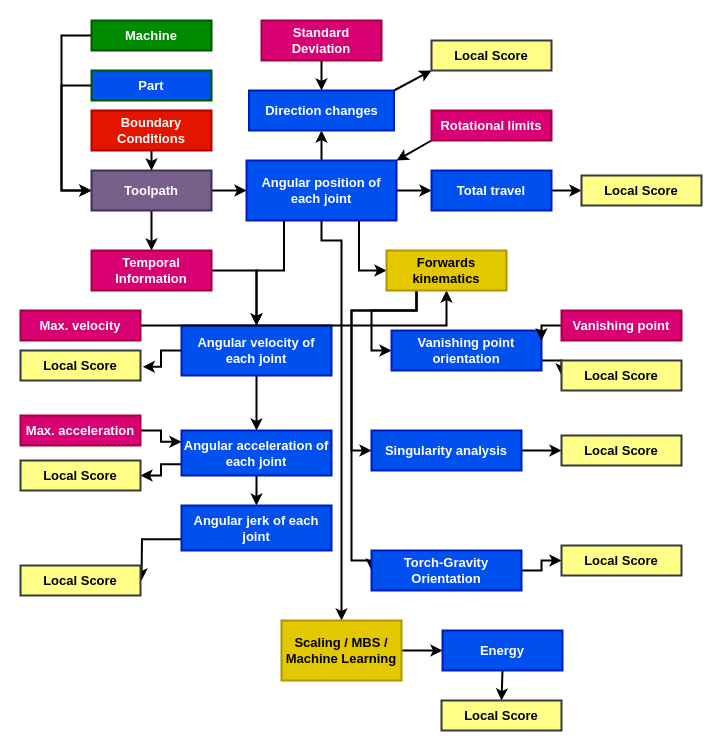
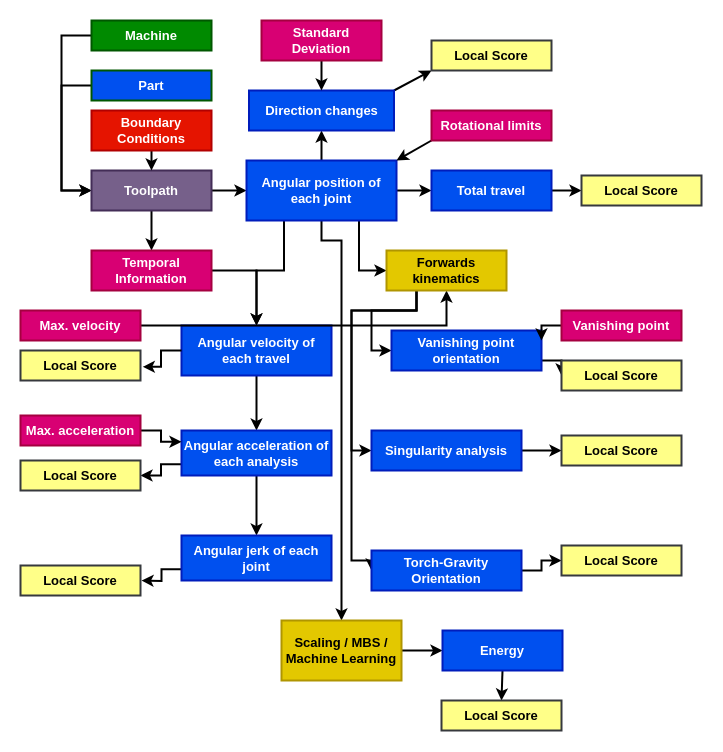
(257, 351) -> (257, 351)
(257, 454) -> (257, 454)
(257, 528) -> (257, 558)
